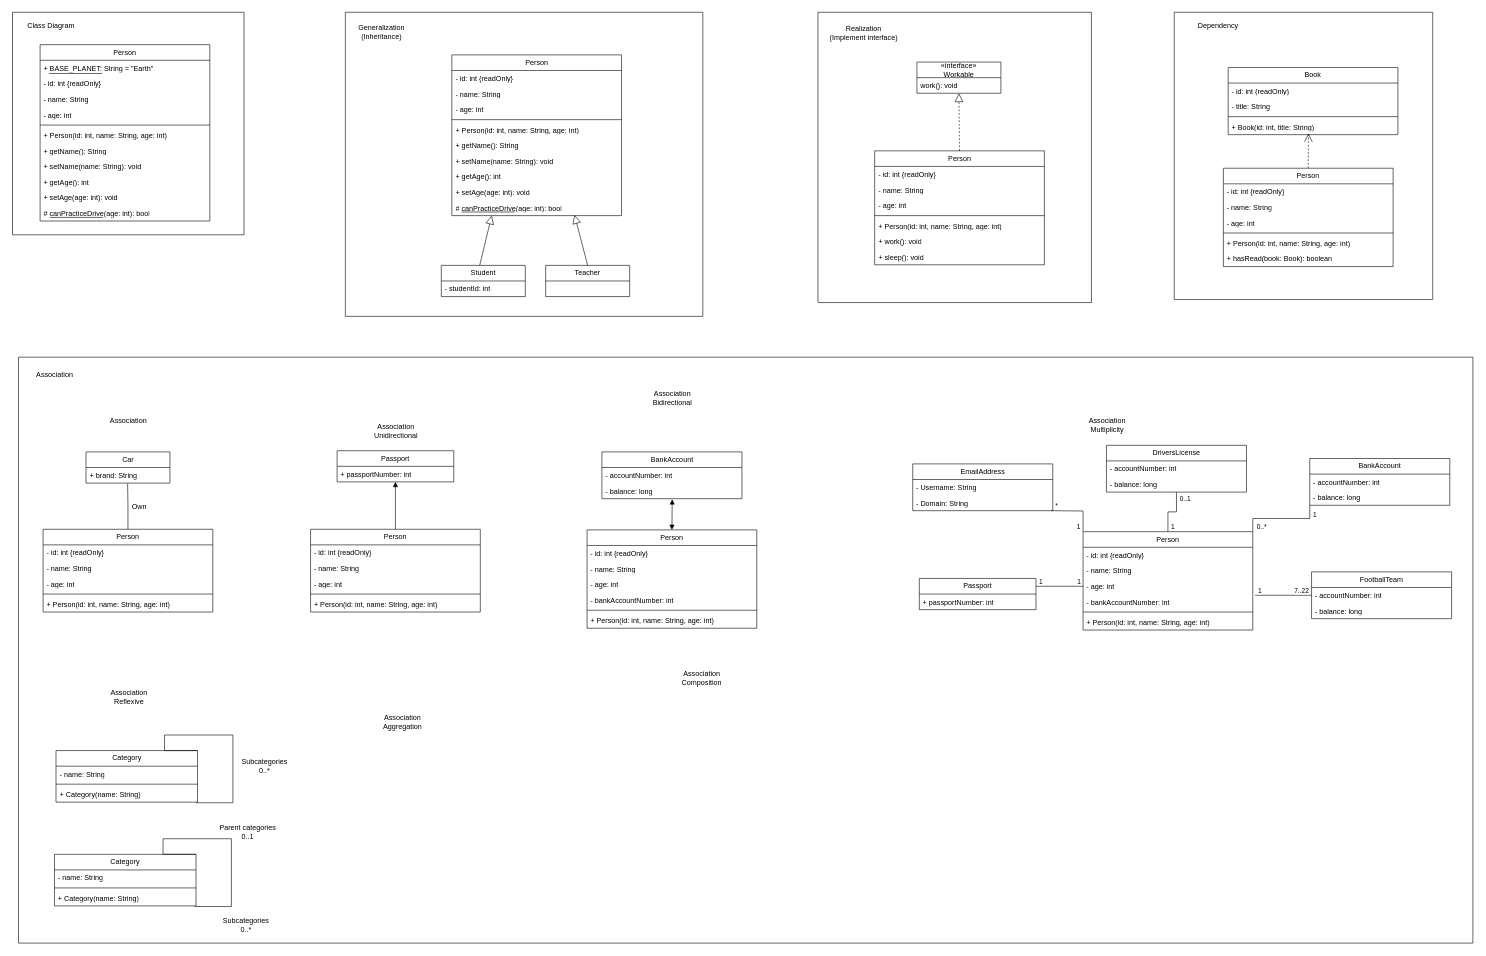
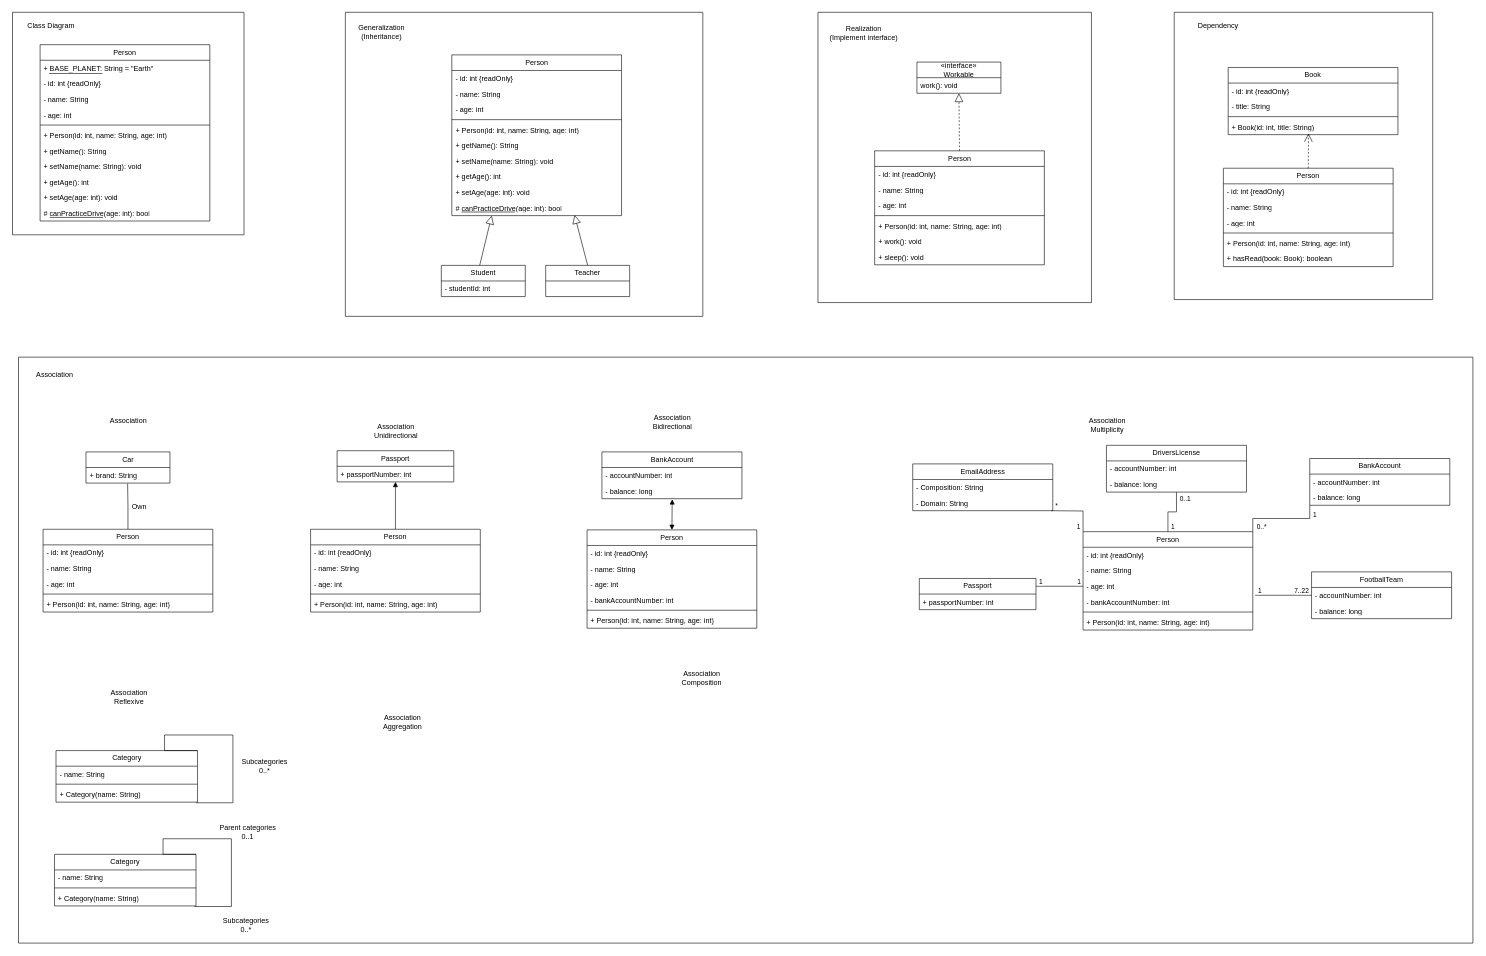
(672, 398) -> (672, 422)
(949, 488) -> (953, 488)
